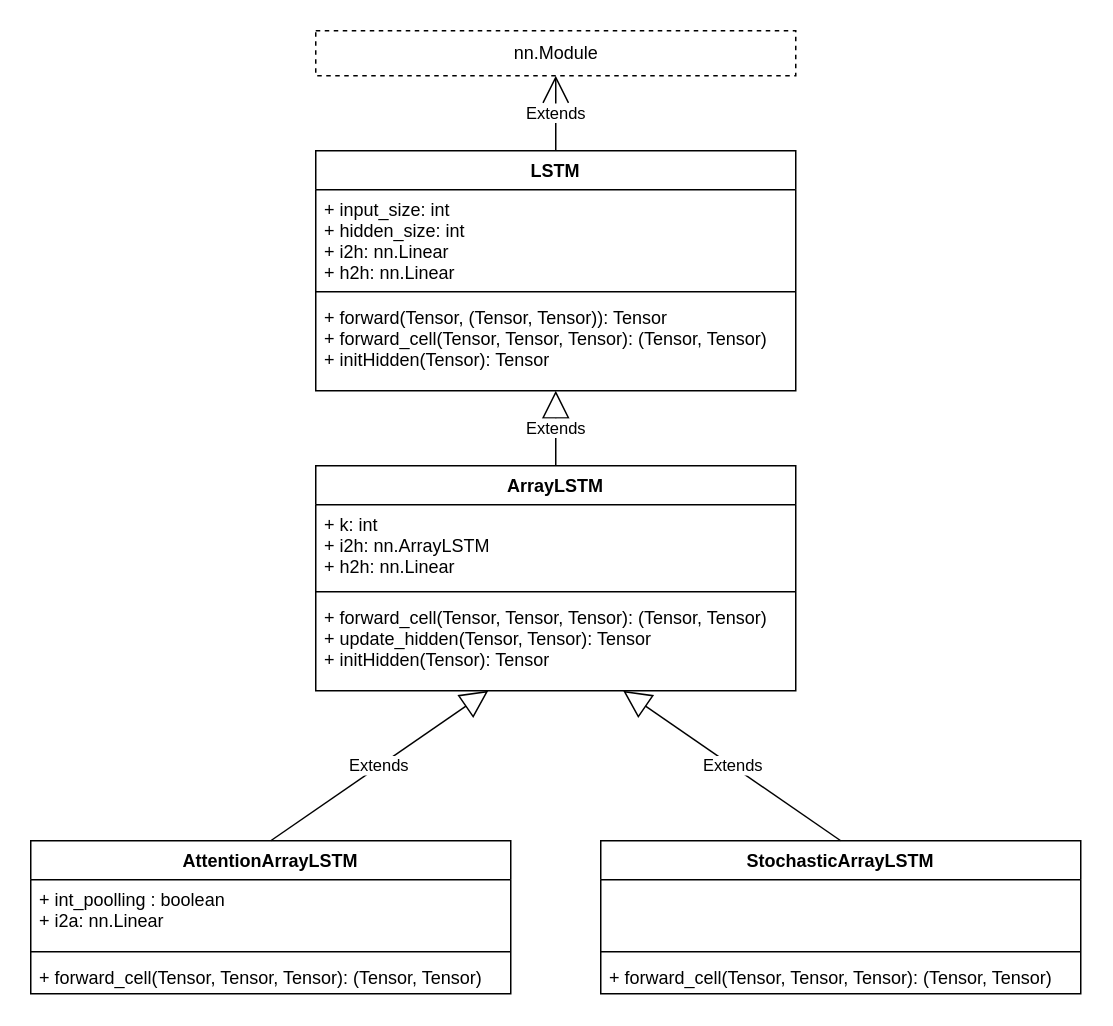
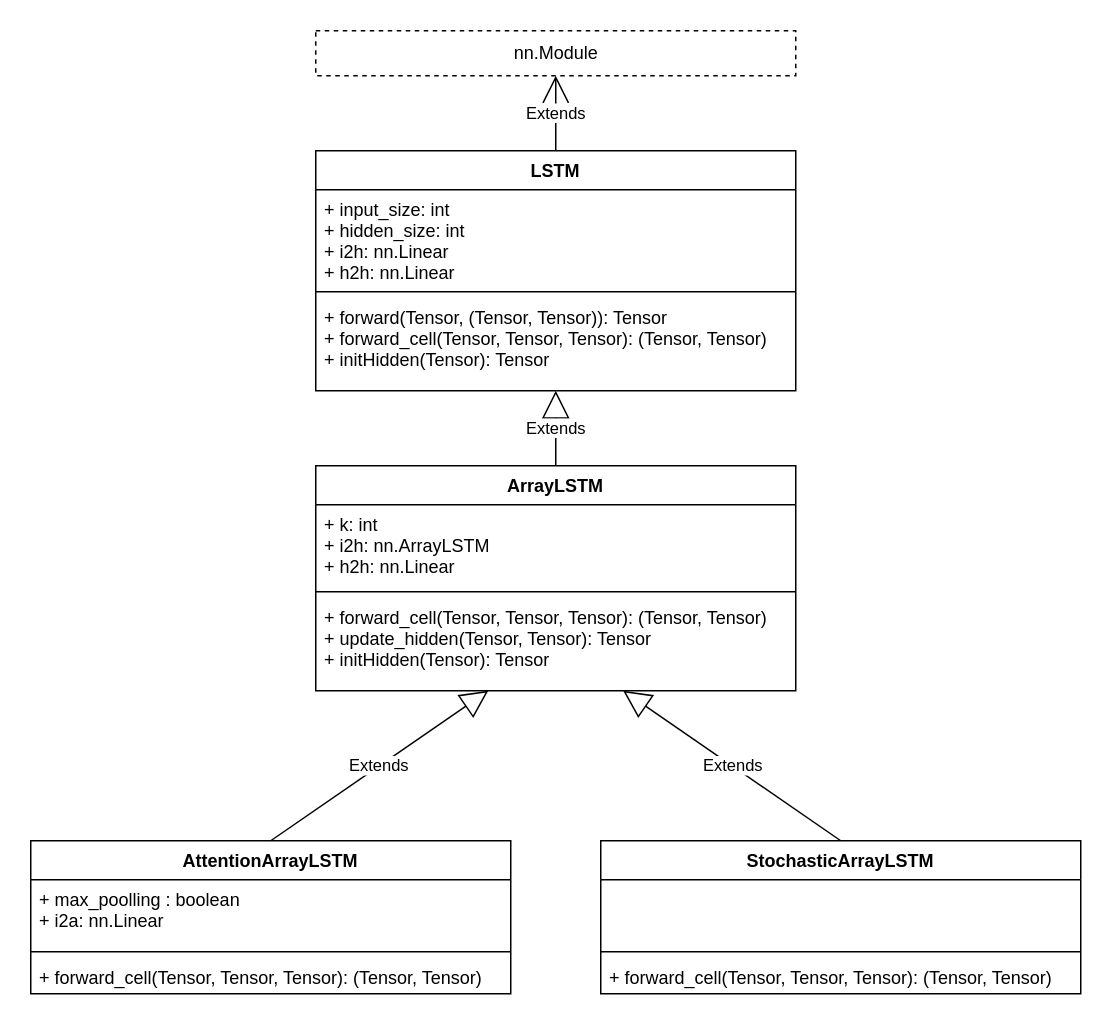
(139, 900) -> (141, 900)
